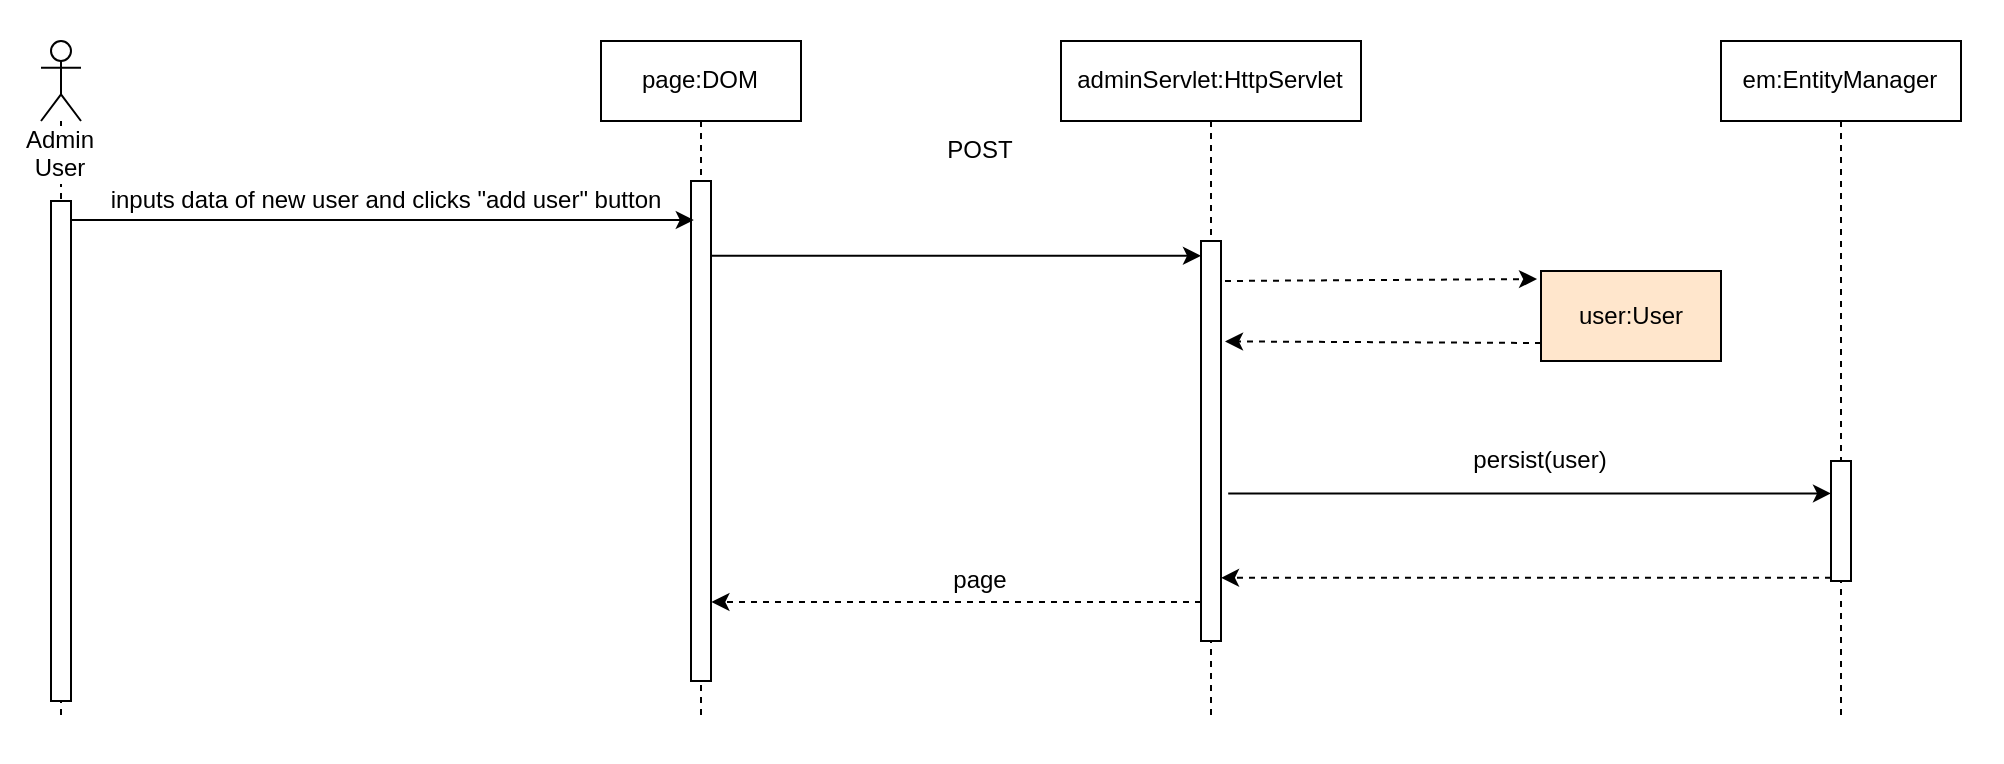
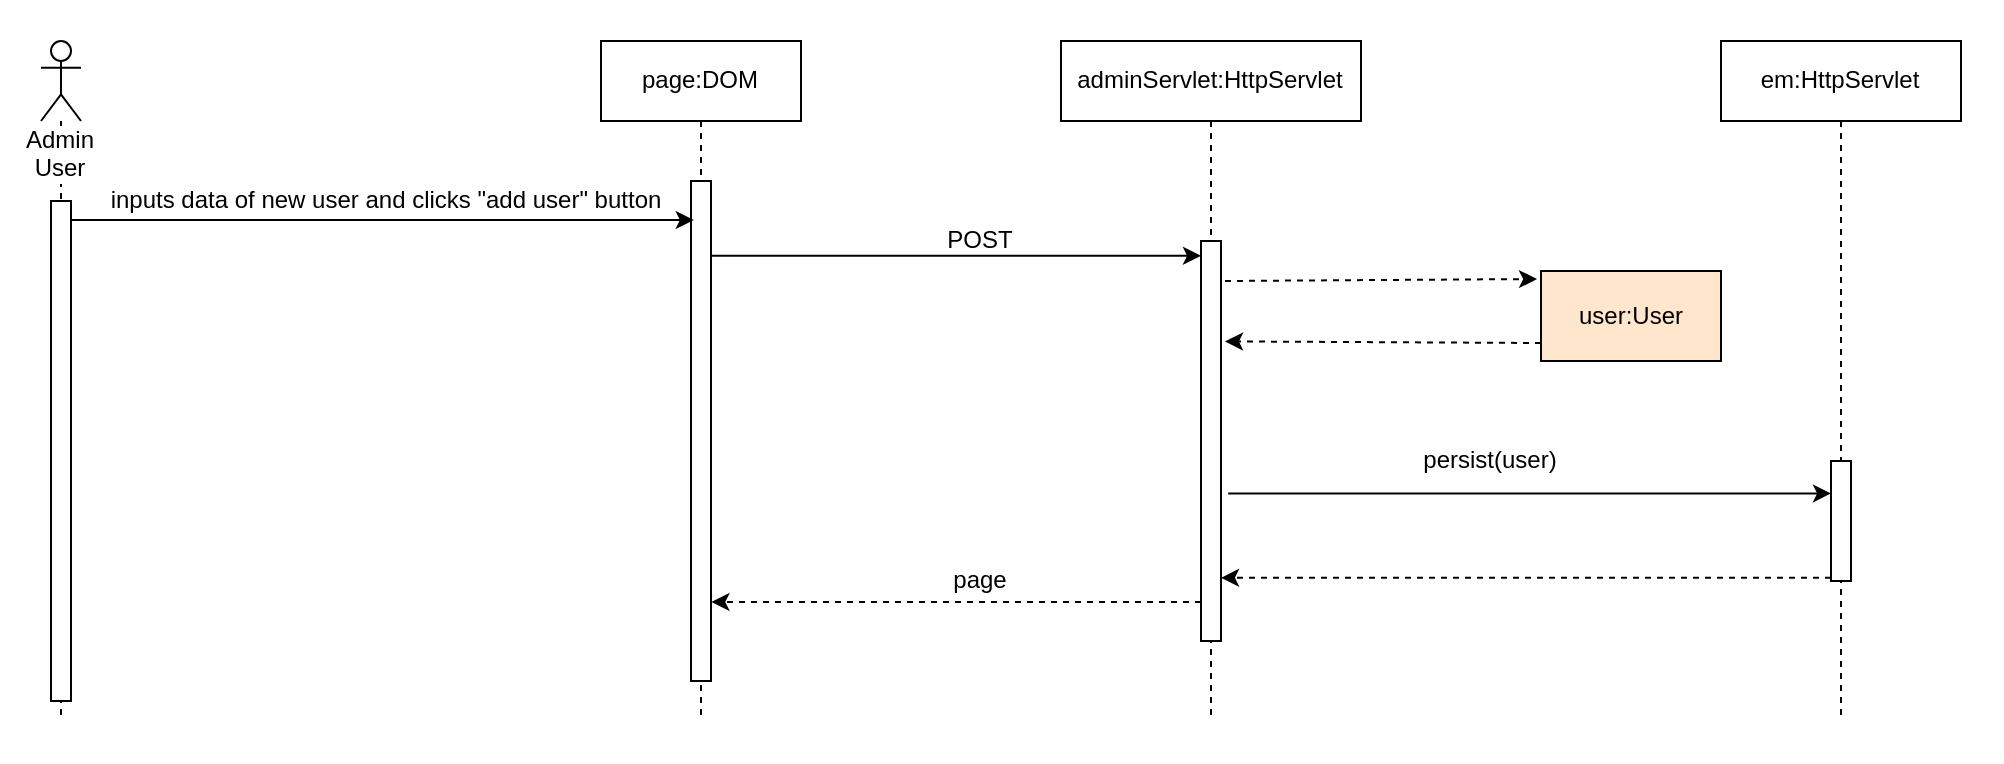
(1841, 81) -> (1841, 81)
(981, 151) -> (981, 241)
(1541, 461) -> (1491, 461)
